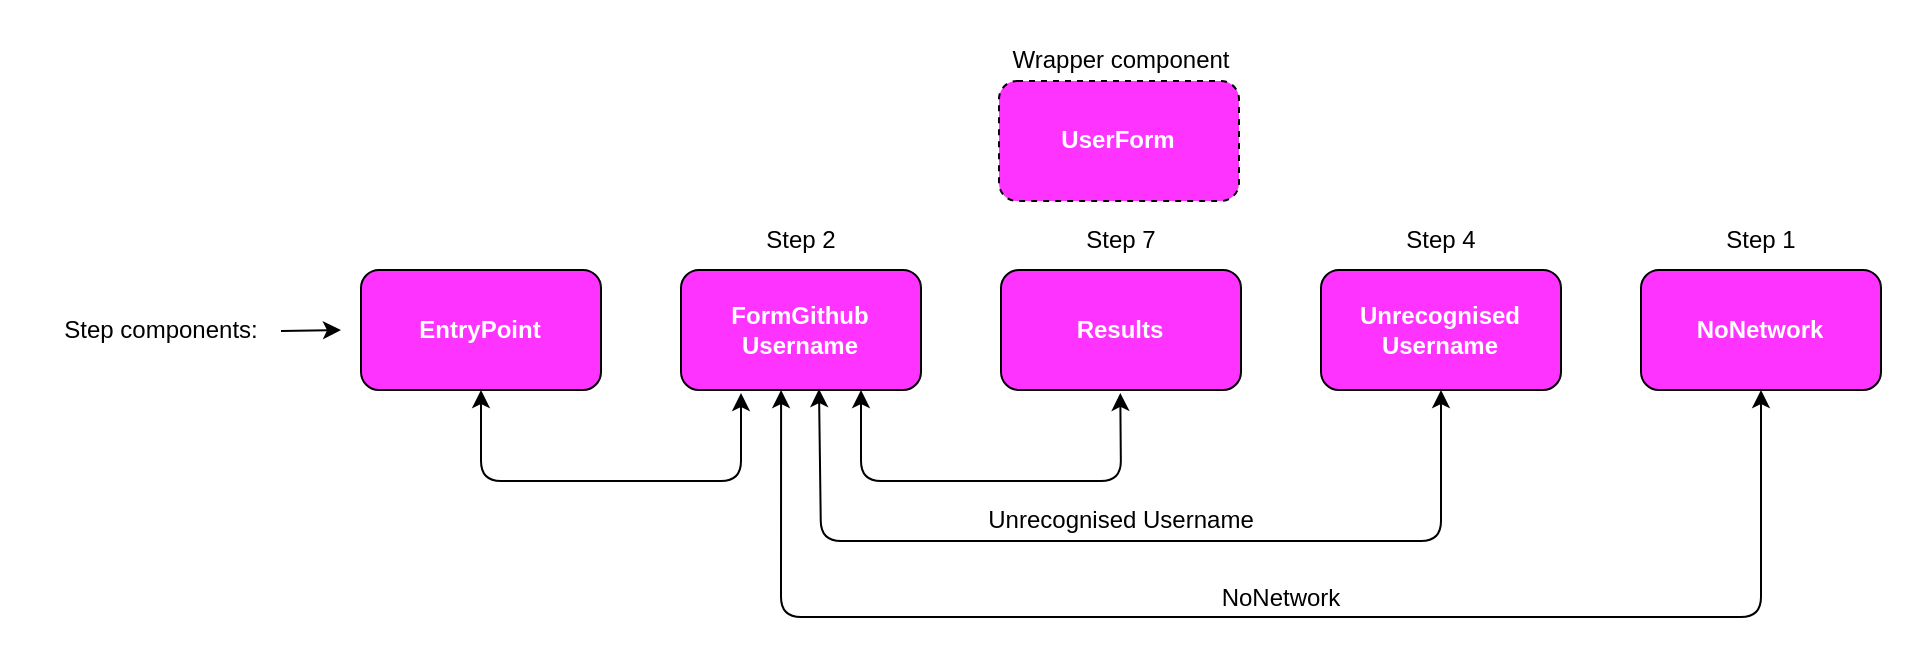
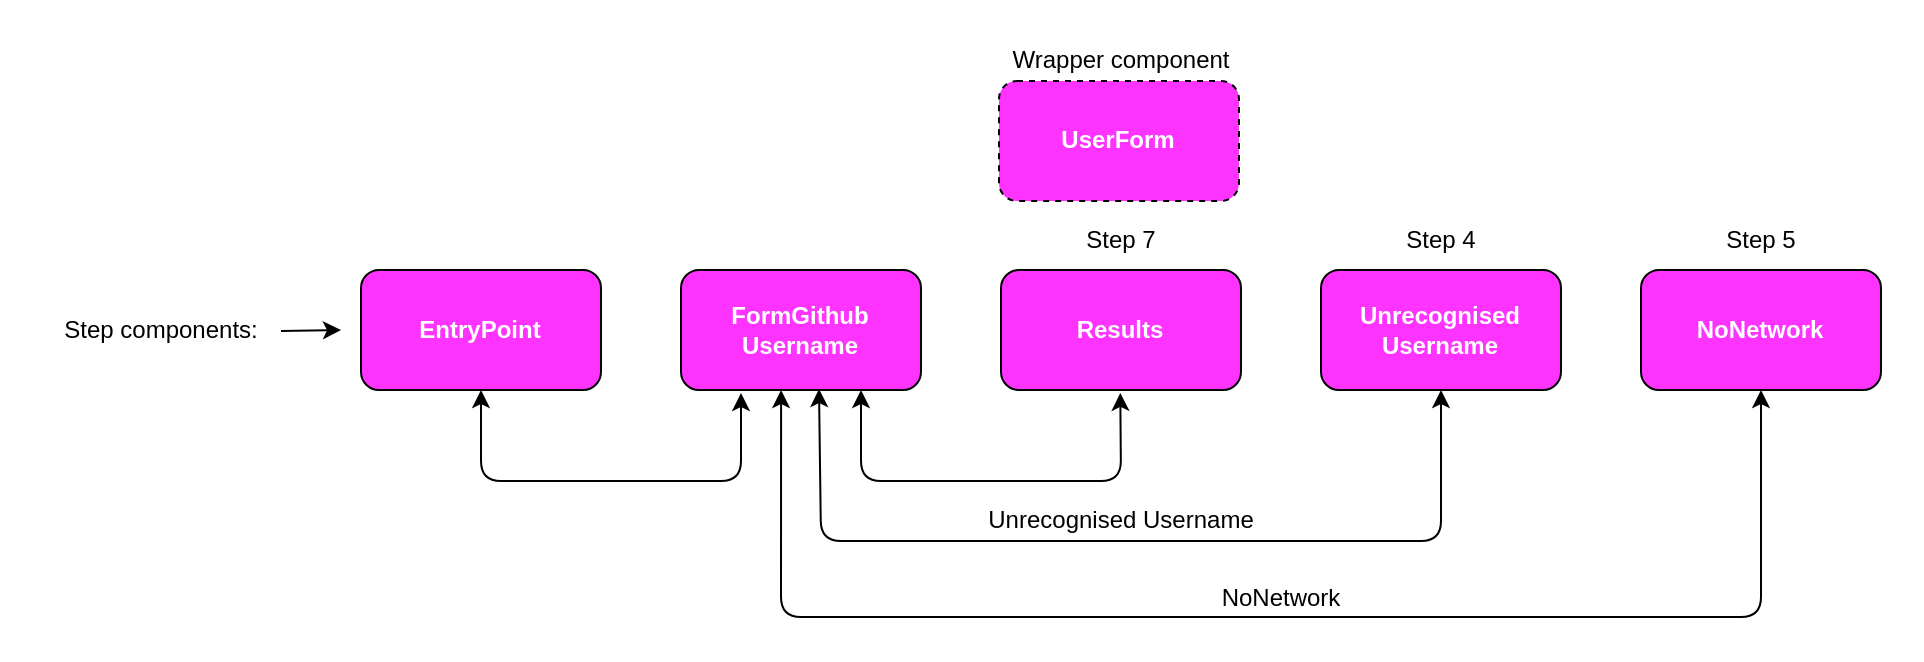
(801, 241) -> none
(1762, 241) -> (1762, 241)
